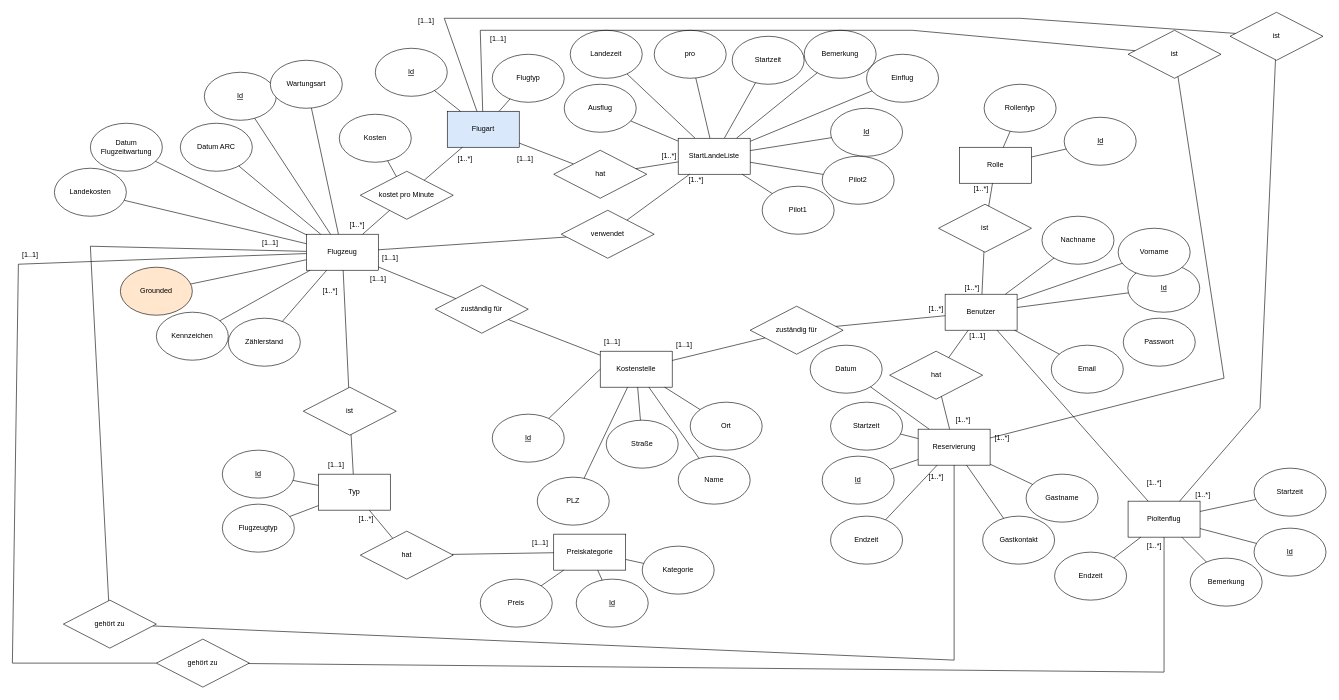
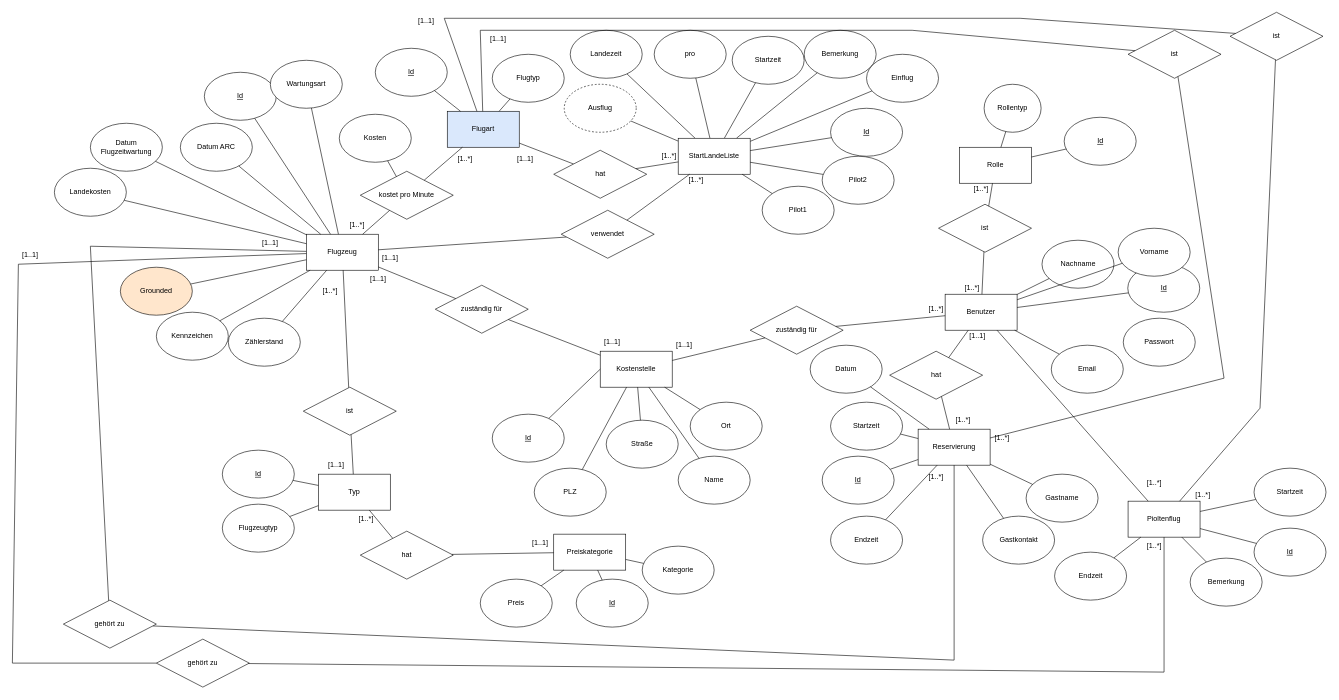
(600, 108) -> (600, 108)
(1020, 108) -> (1013, 108)
(1078, 240) -> (1078, 264)
(573, 501) -> (570, 492)
